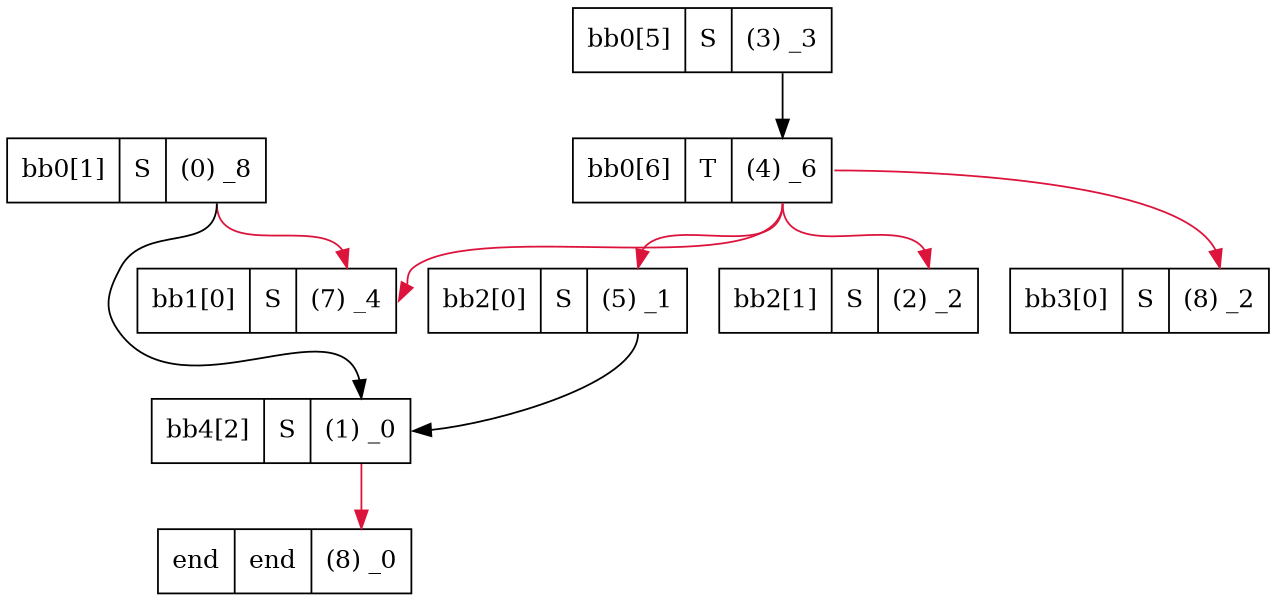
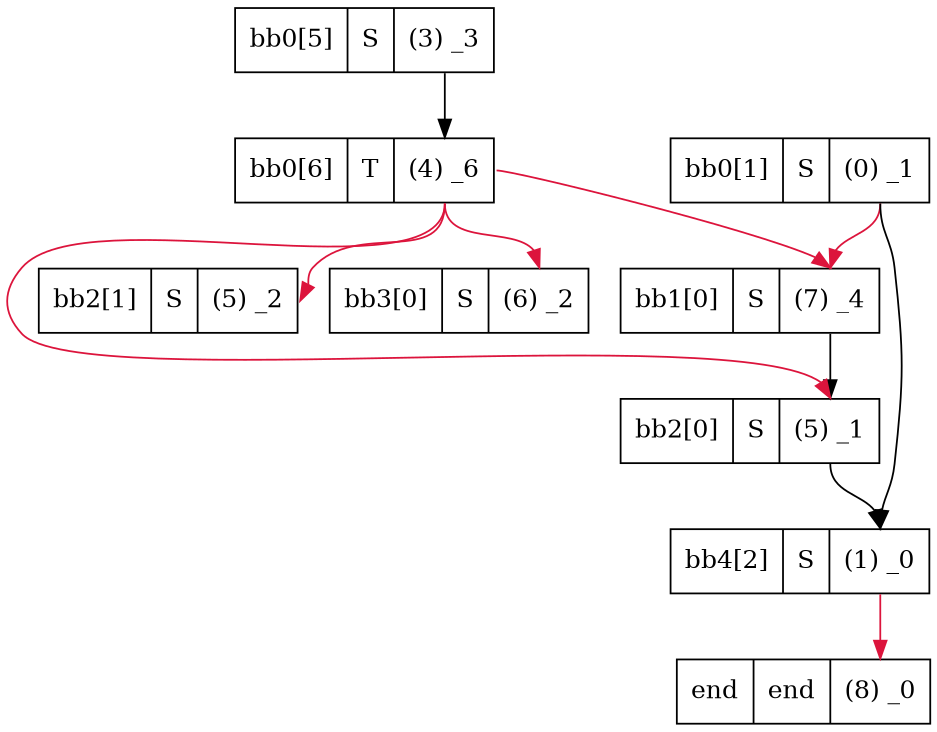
(216, 170) -> (879, 170)
(928, 300) -> (248, 300)
(1219, 300) -> (539, 300)
none -> (830, 357)
